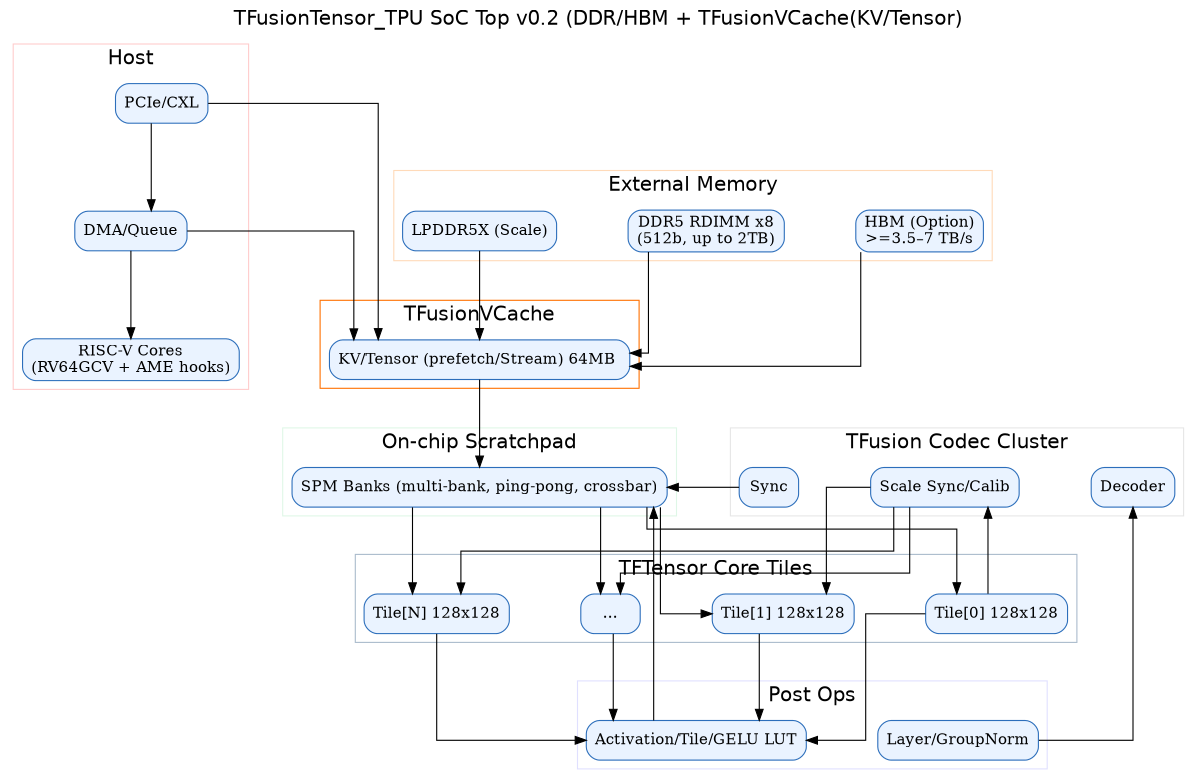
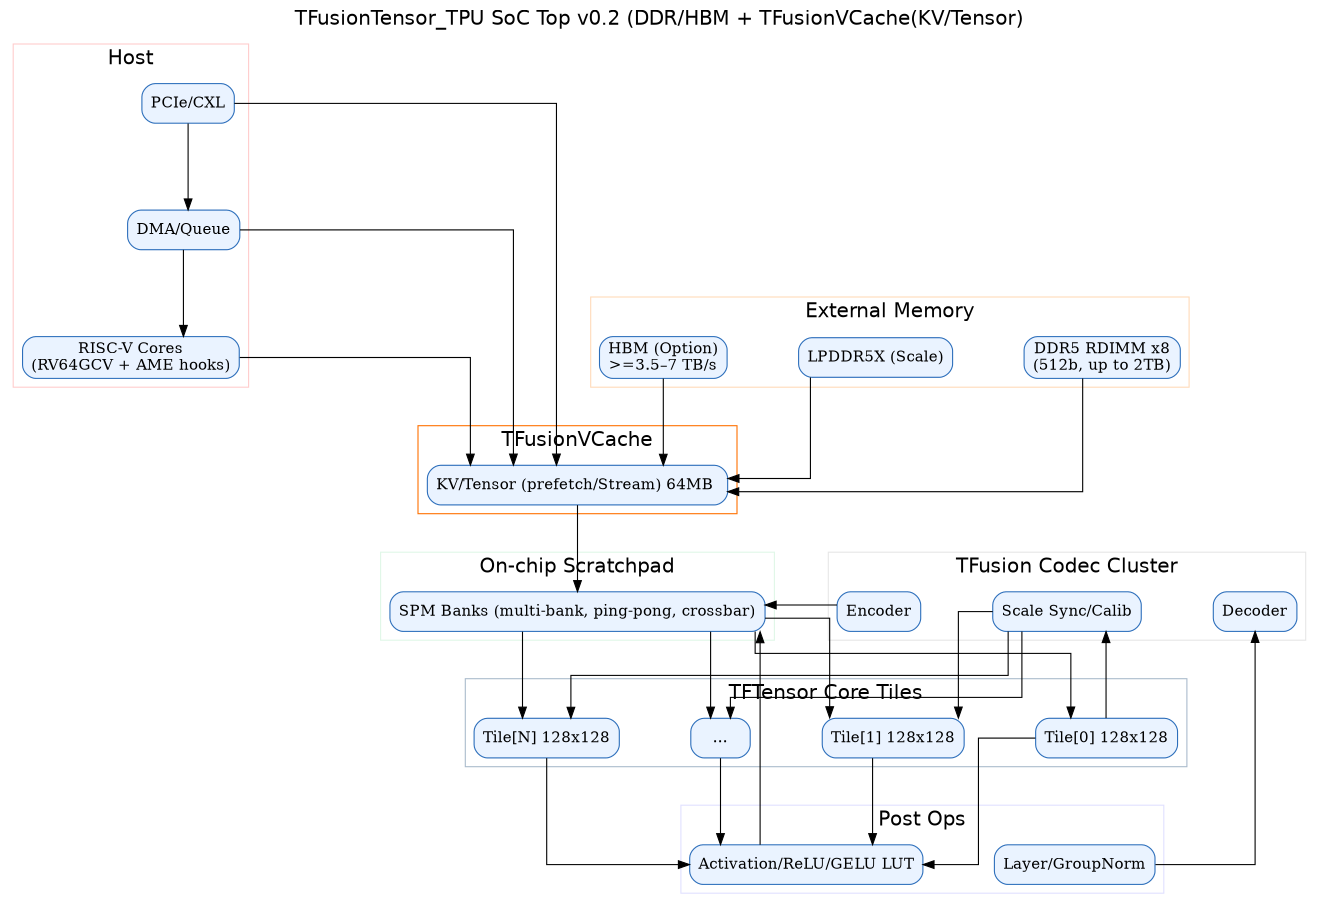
none -> (403, 358)
(769, 487) -> (879, 612)
(696, 740) -> (806, 865)
